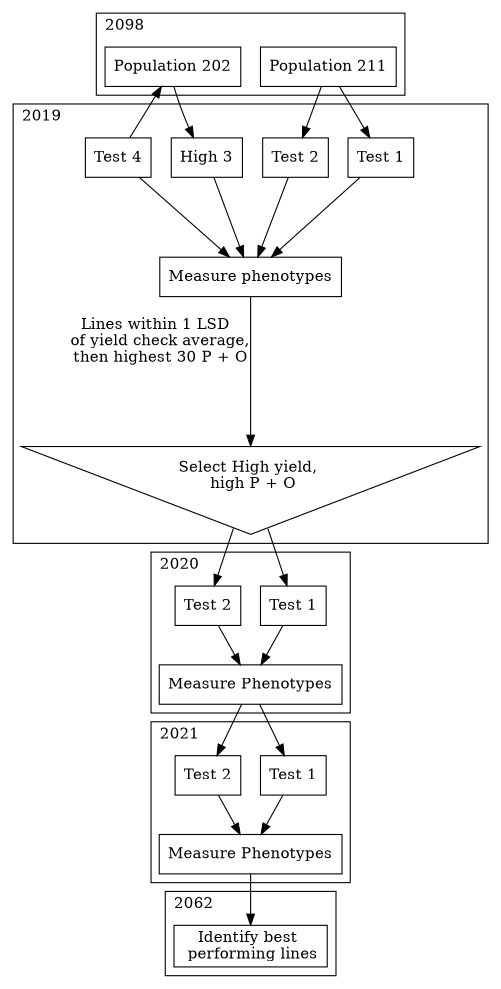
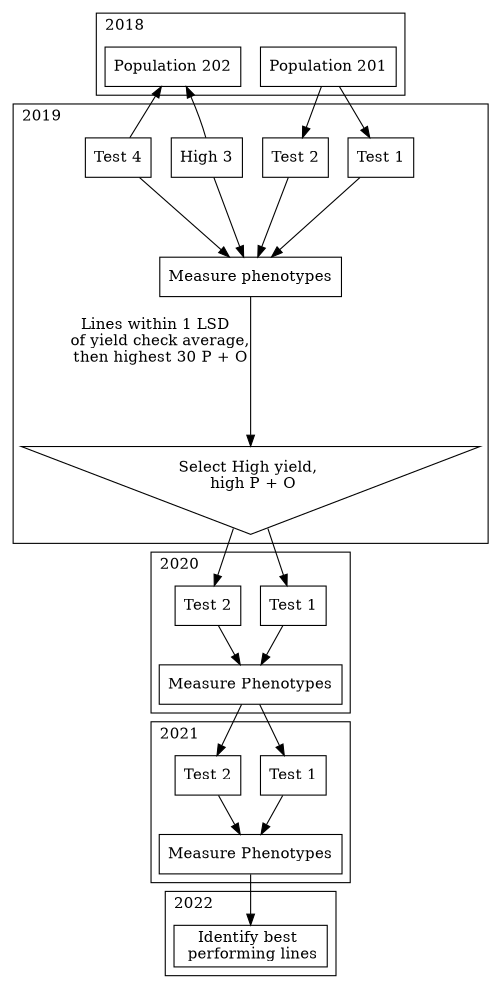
(125, 26) -> (125, 26)
(328, 67) -> (328, 67)
(182, 111) -> (199, 117)
(194, 904) -> (194, 904)
